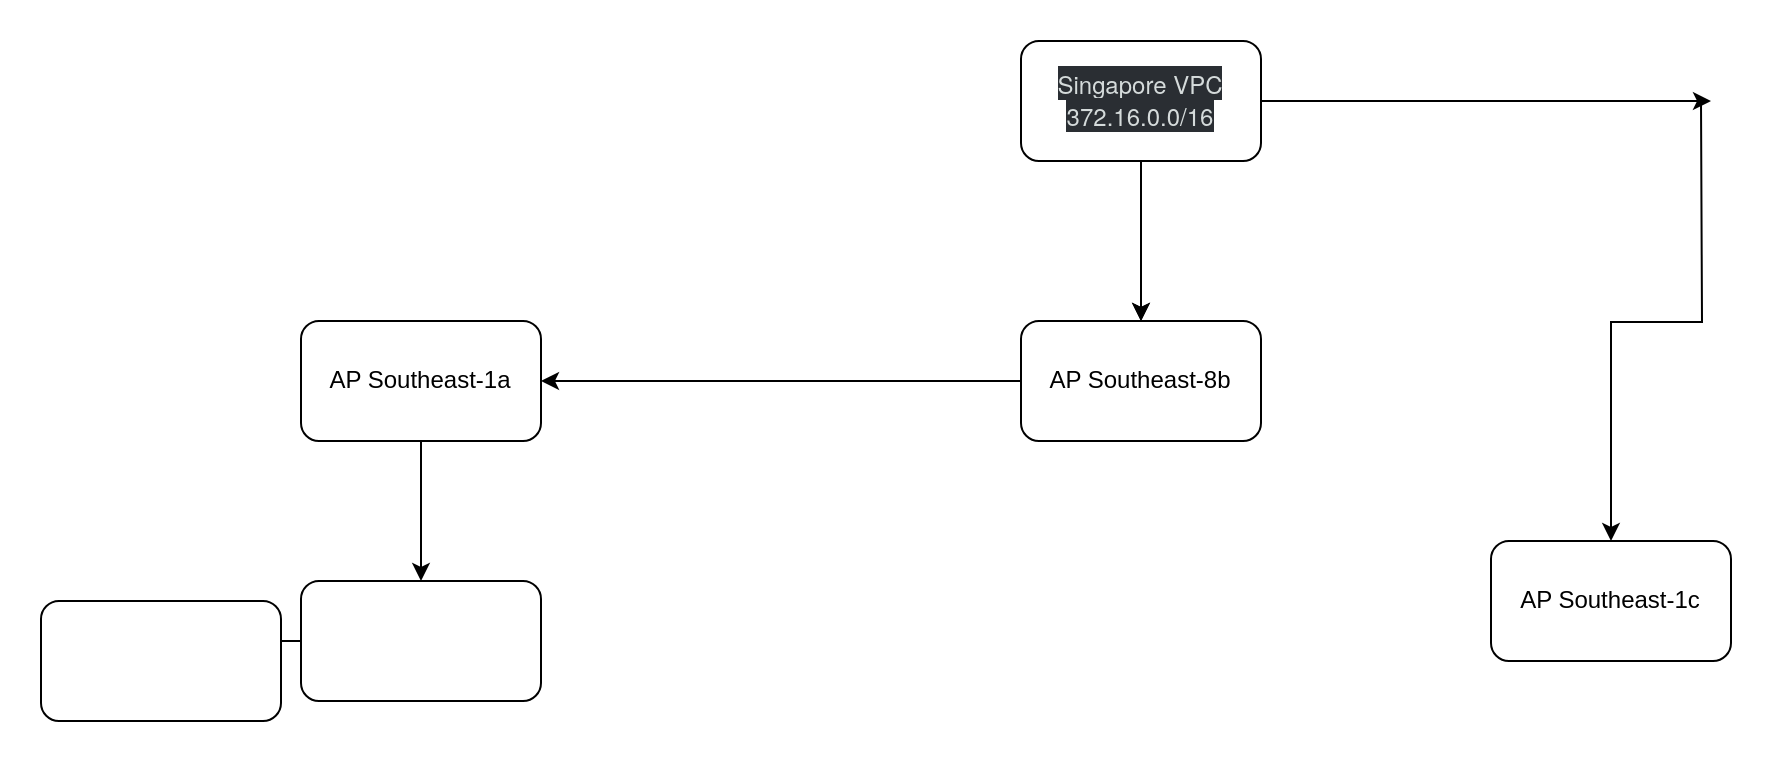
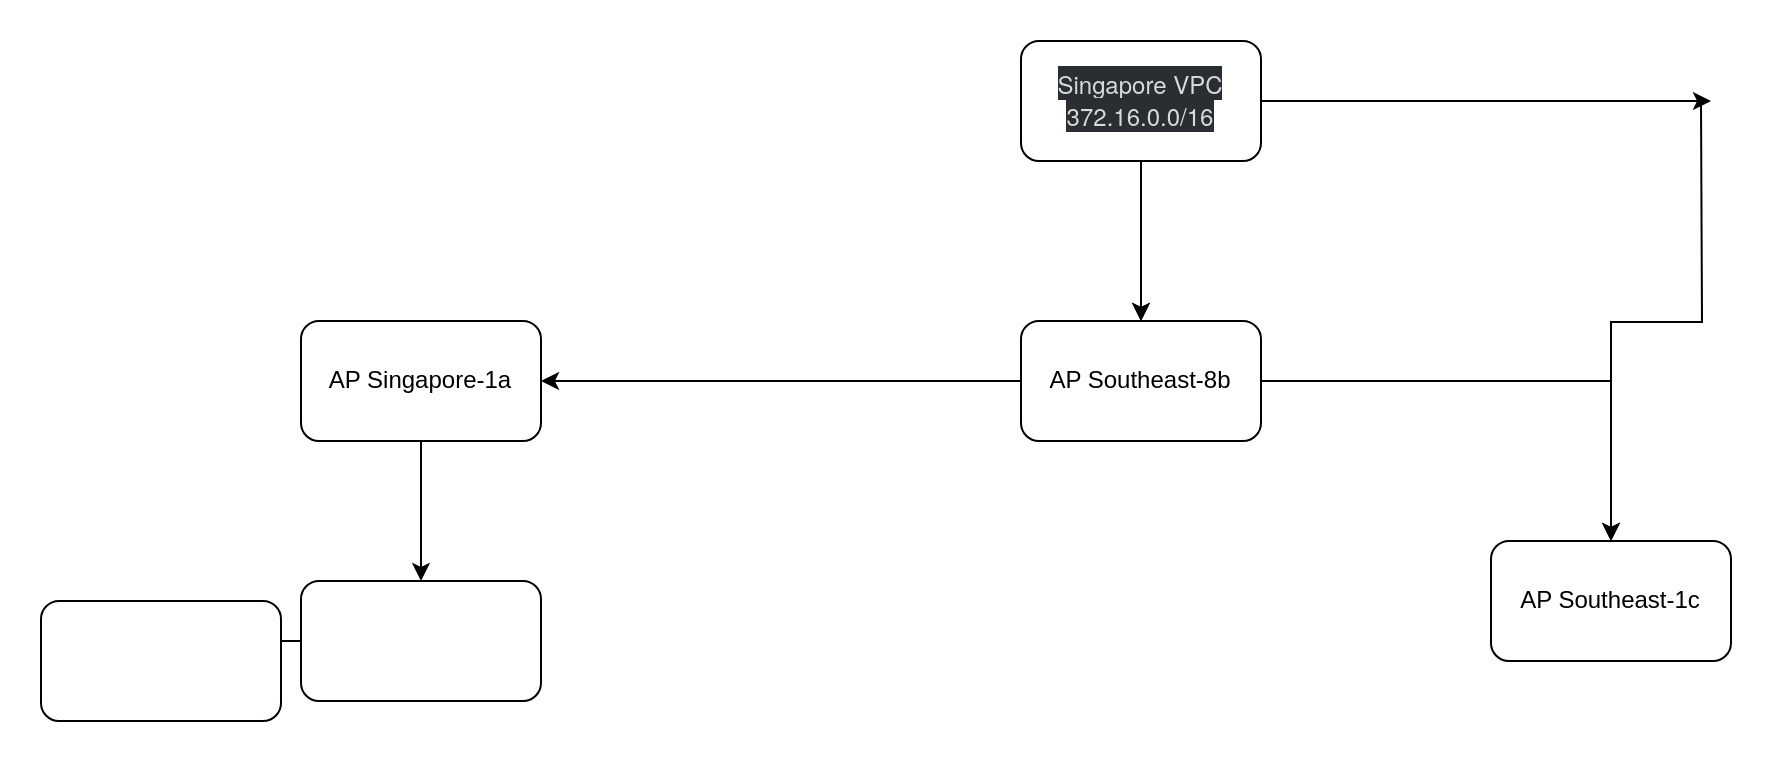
(421, 381) -> (421, 381)
none -> (1434, 381)
